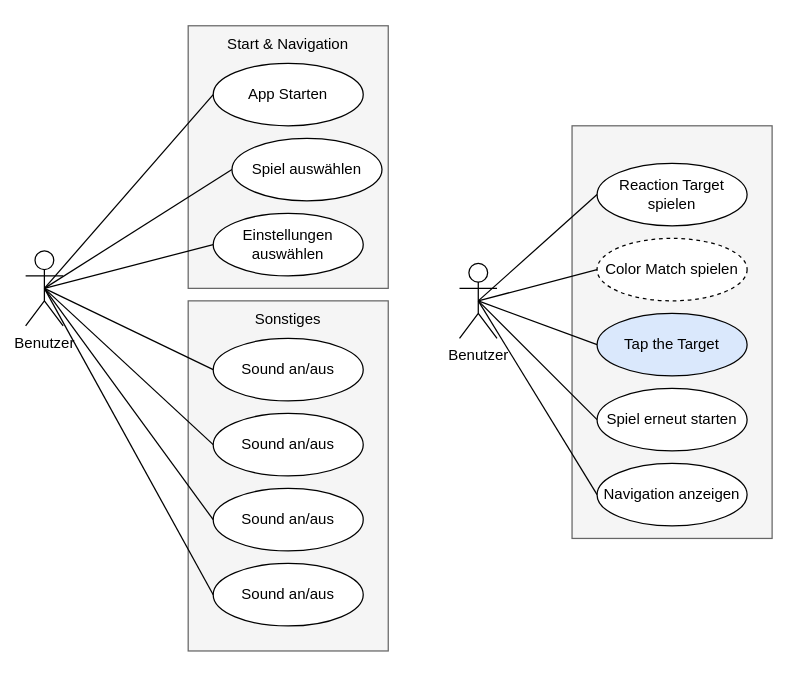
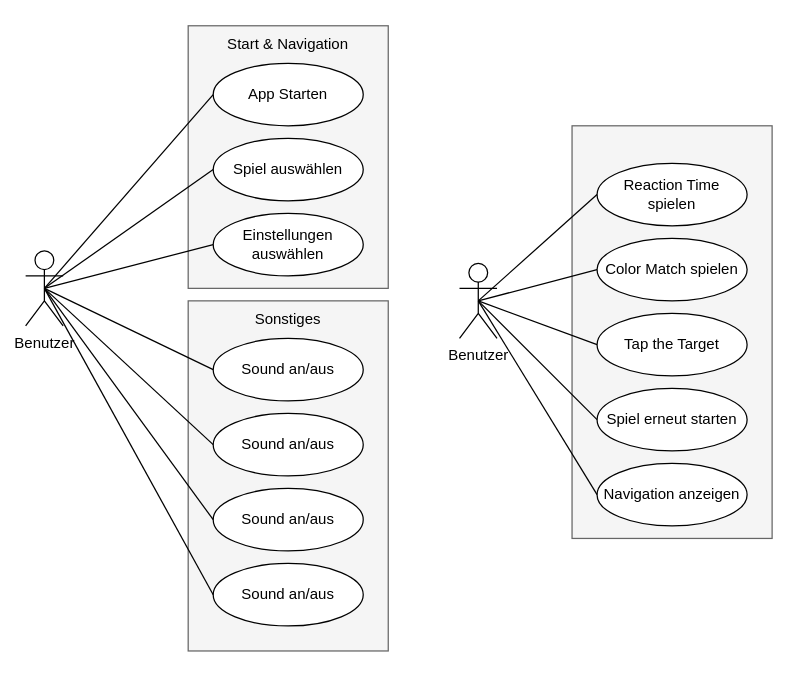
(307, 169) -> (288, 169)
(672, 194) -> (672, 194)
(672, 269) -> (672, 269)
(672, 344) -> (672, 344)
